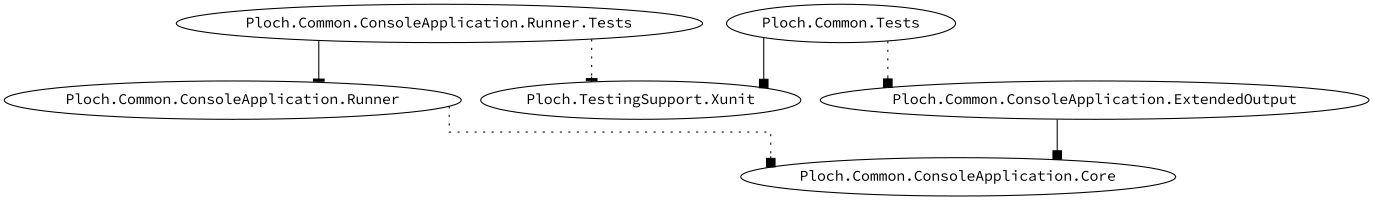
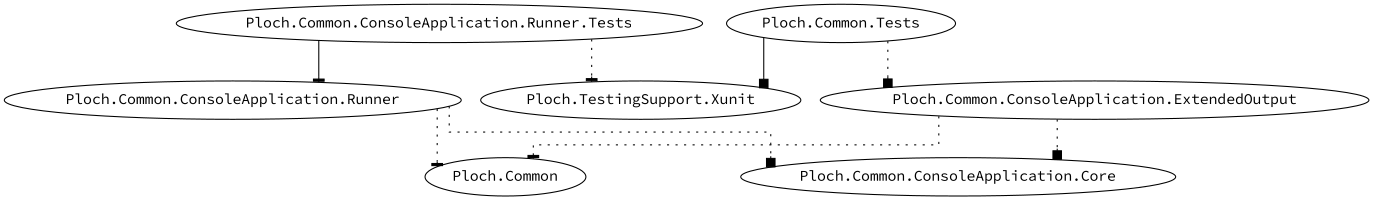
(1057, 134) -> (1057, 134)
none -> (505, 177)
